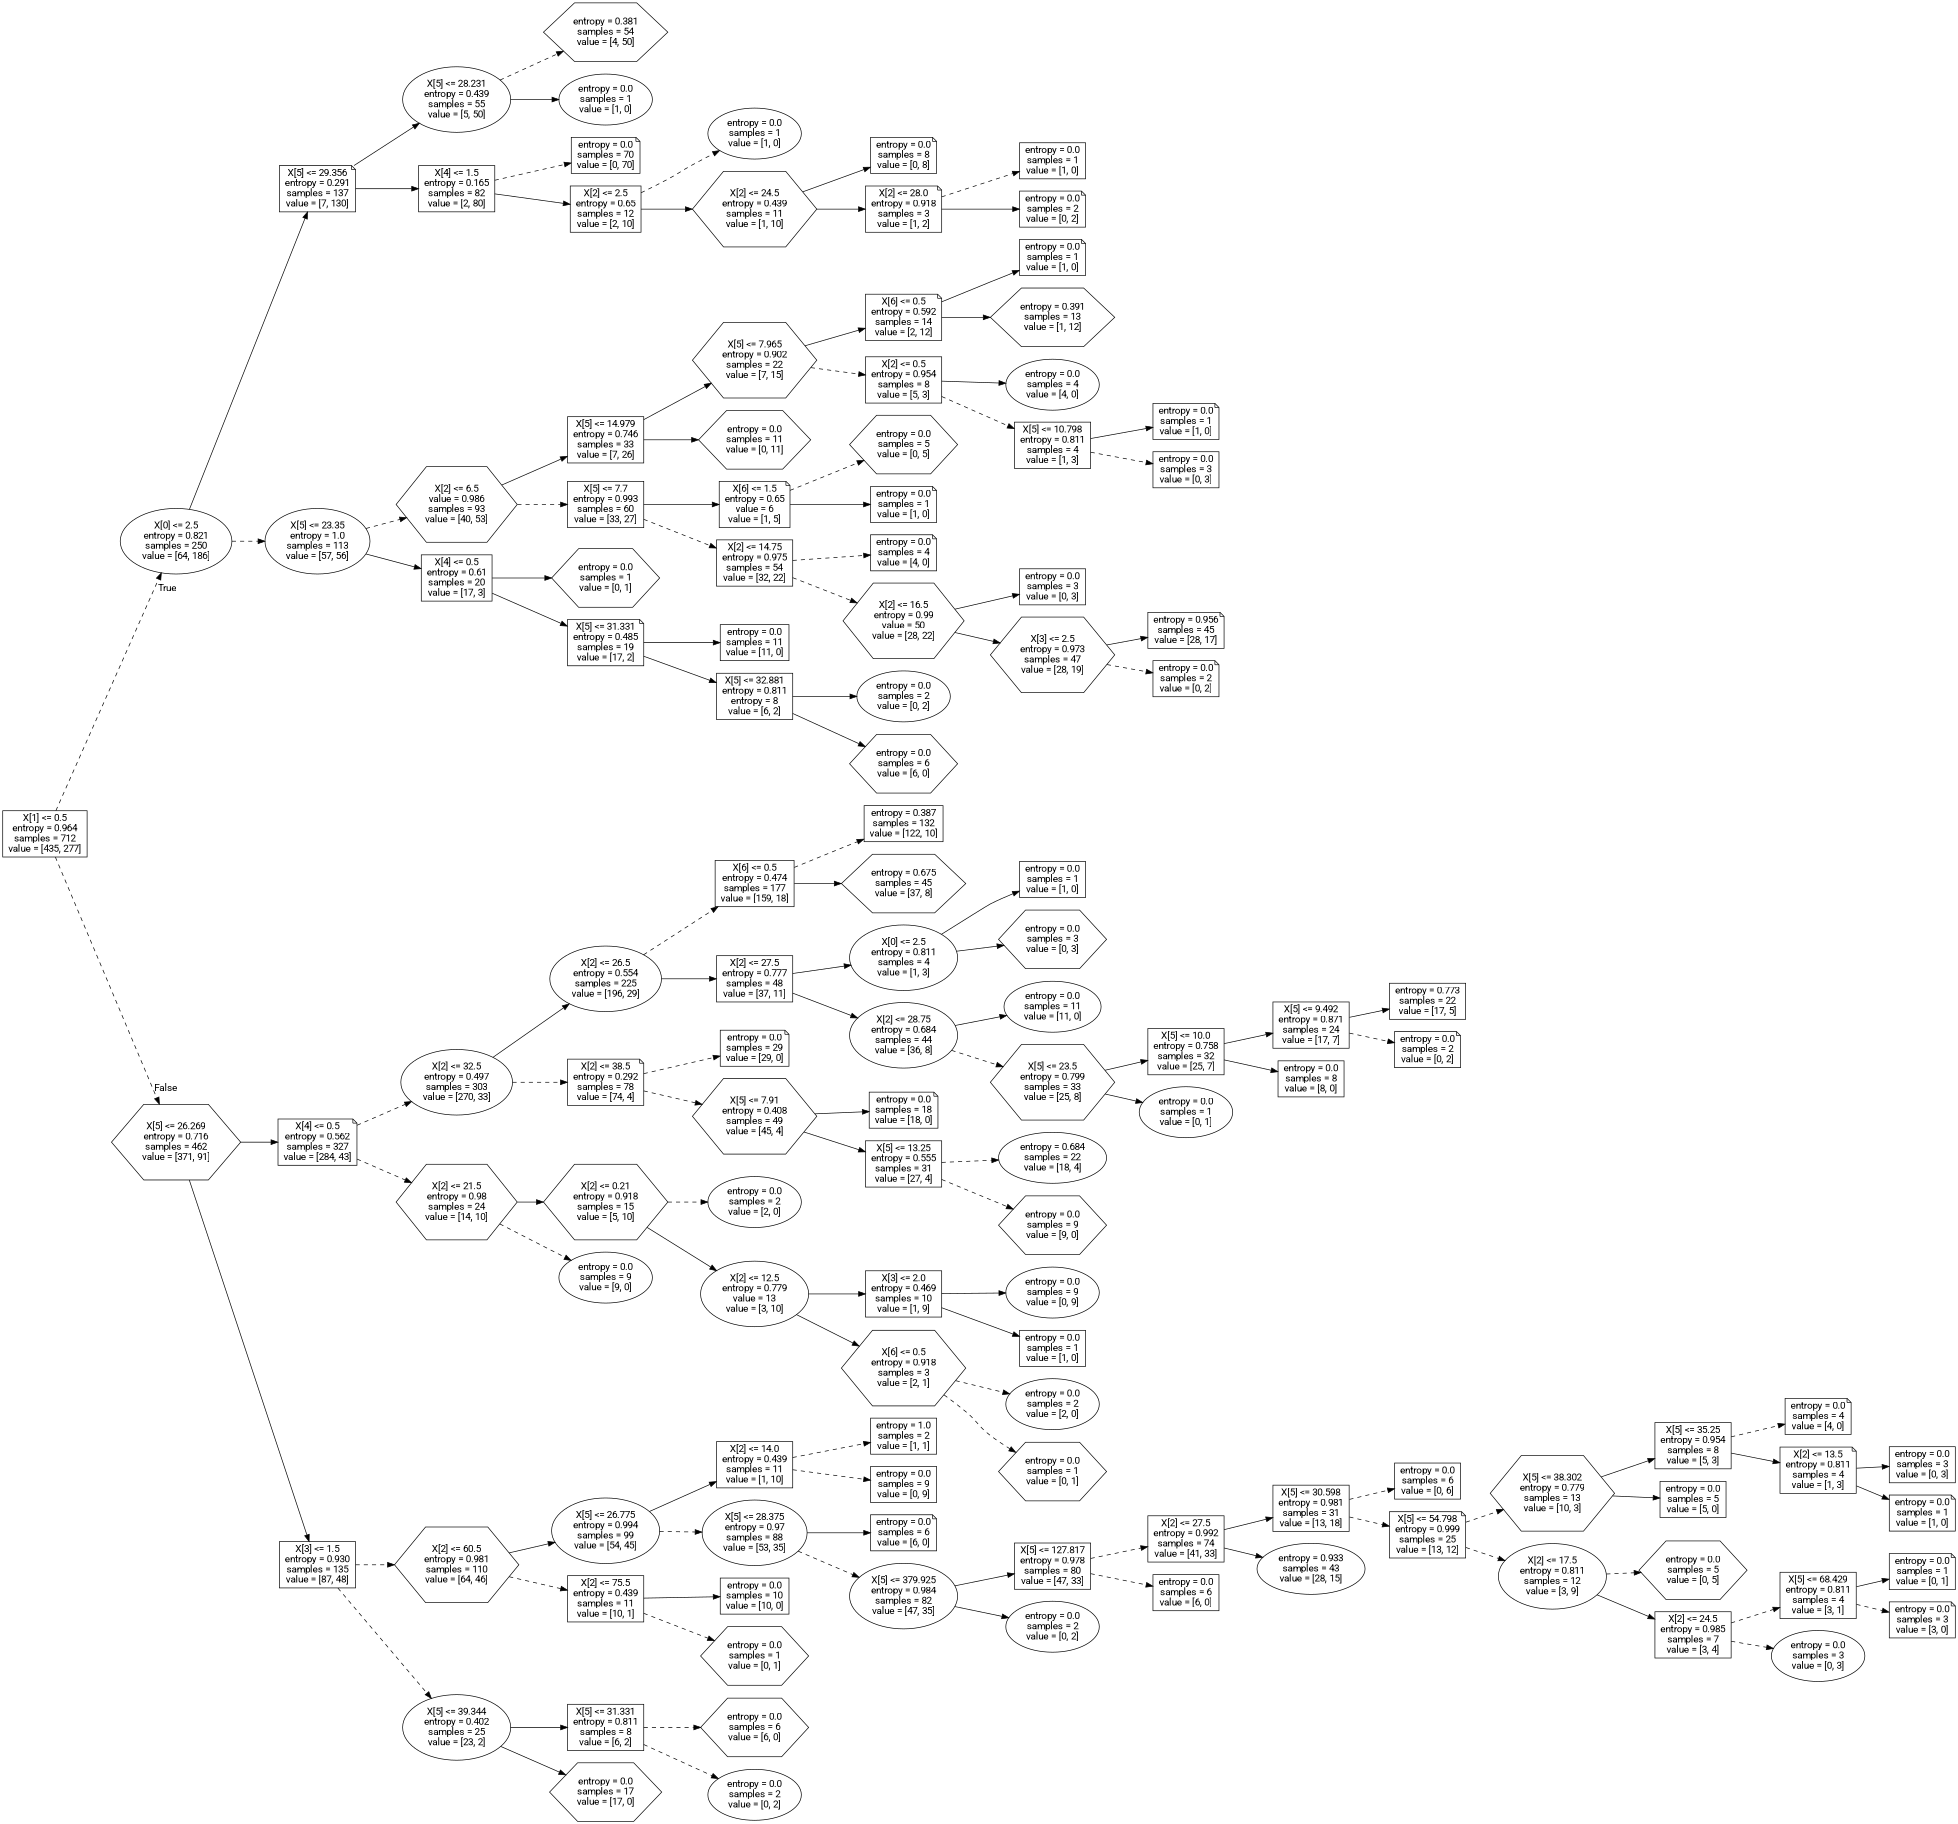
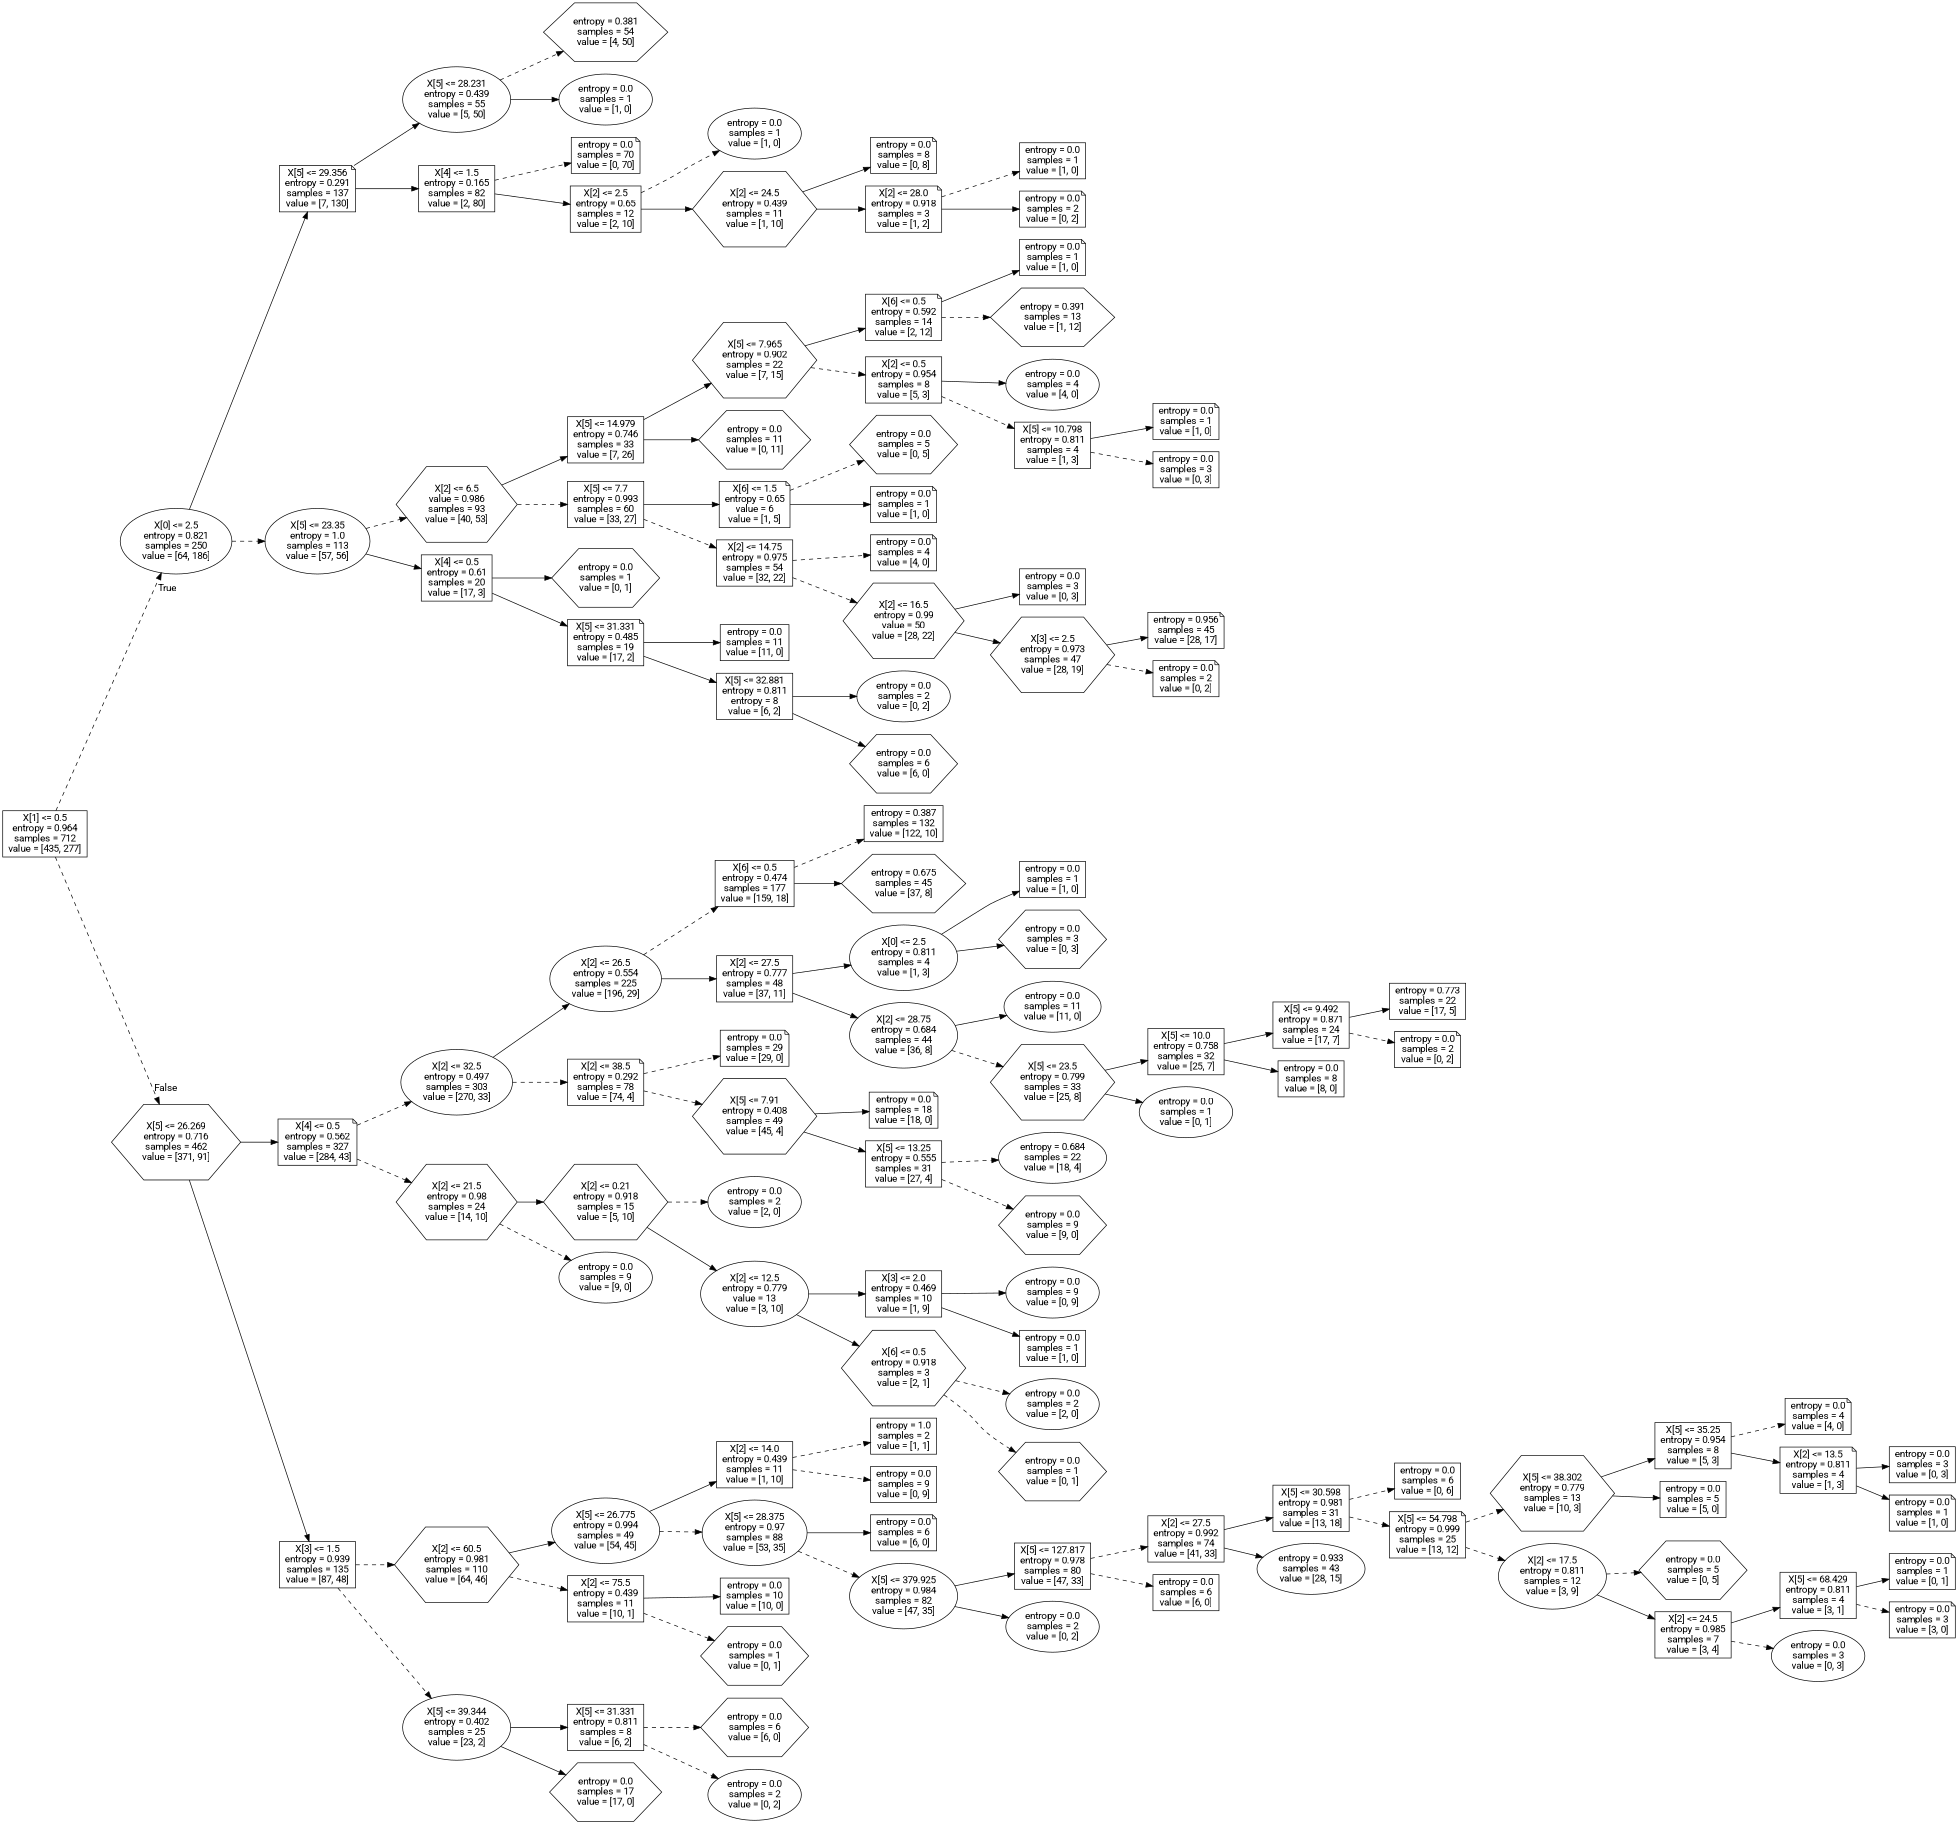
(962, 317) -> (962, 317)
(606, 1531) -> (606, 1531)
(317, 1565) -> (317, 1565)
(1752, 1616) -> (1752, 1616)
